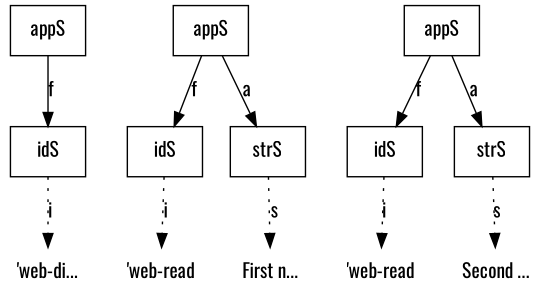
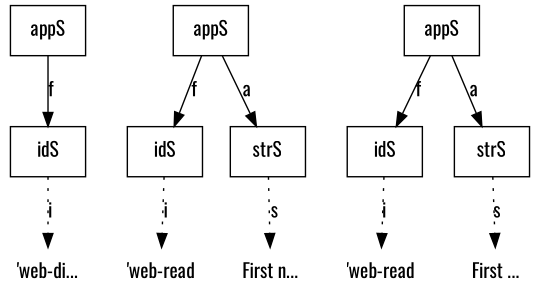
(496, 273) -> (496, 273)
